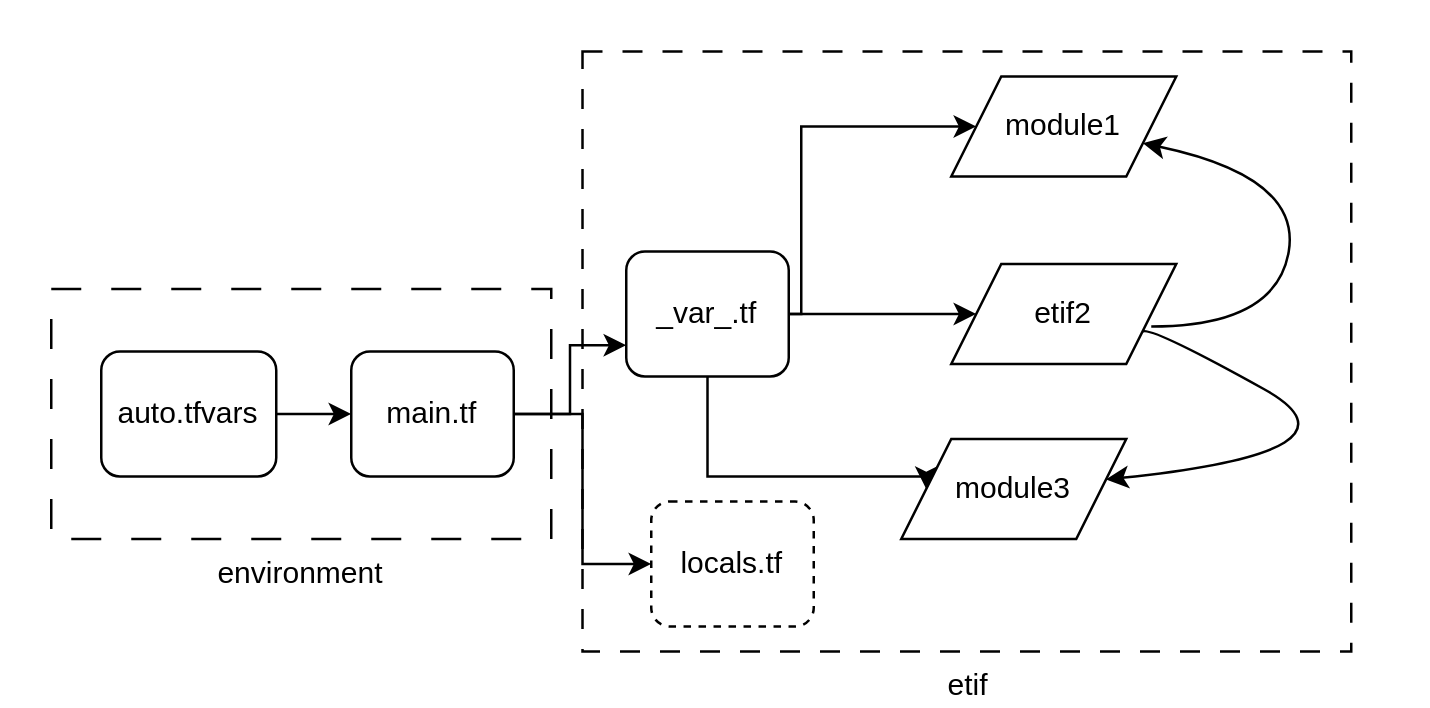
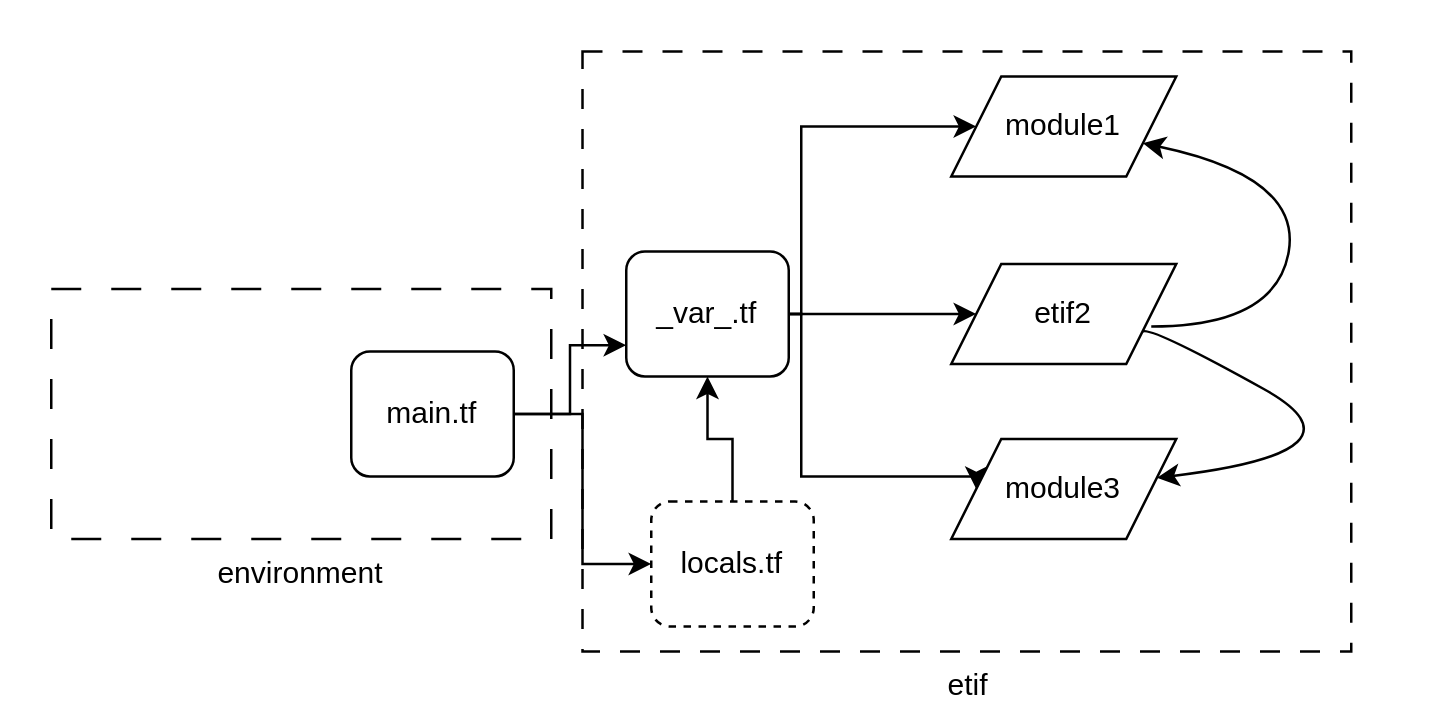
(189, 414) -> none
(322, 414) -> none
none -> (733, 445)
(1014, 489) -> (1064, 489)
